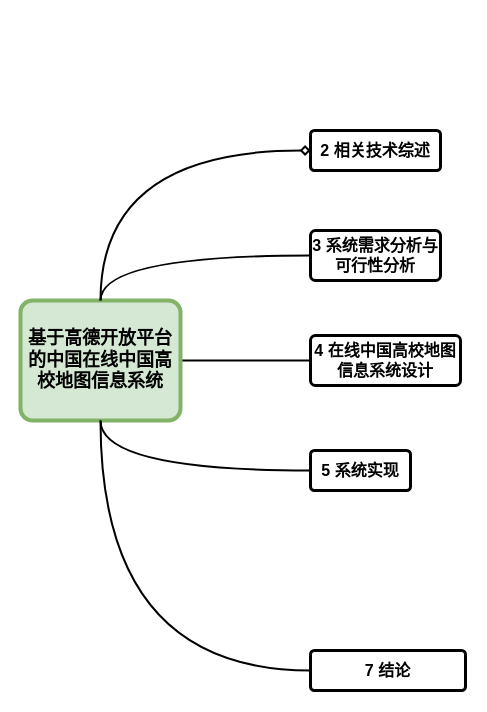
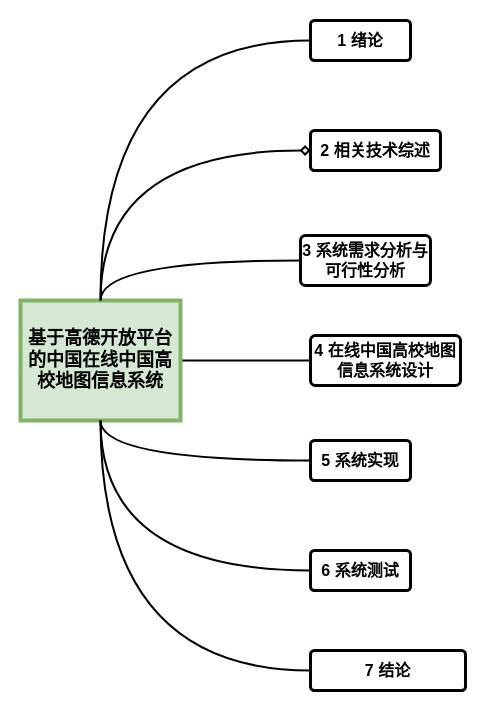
none -> (361, 41)
none -> (154, 104)
(376, 256) -> (366, 261)
(101, 361) -> (101, 361)
(361, 471) -> (361, 461)
none -> (180, 548)
none -> (361, 571)
